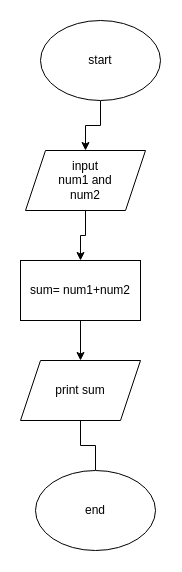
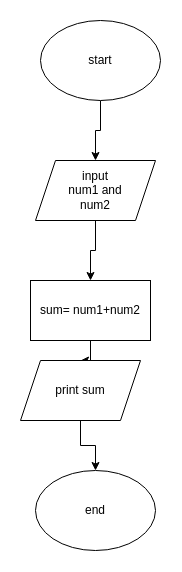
(86, 181) -> (96, 191)
(81, 291) -> (91, 311)
(96, 464) -> (96, 462)
